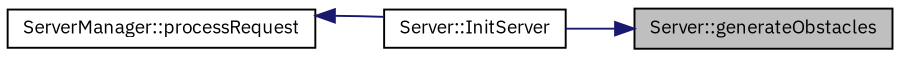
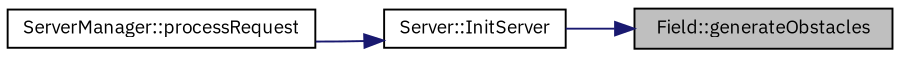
(359, 16) -> (340, 41)
(763, 29) -> (763, 29)
